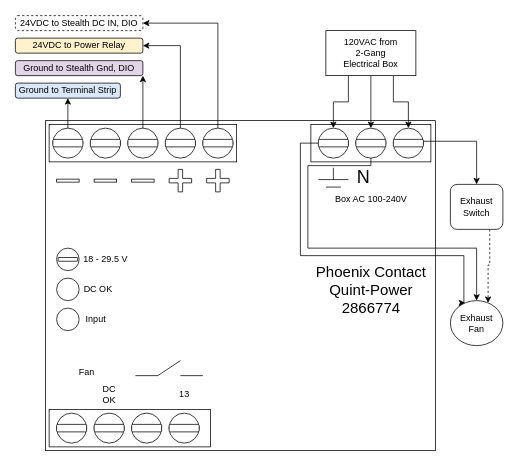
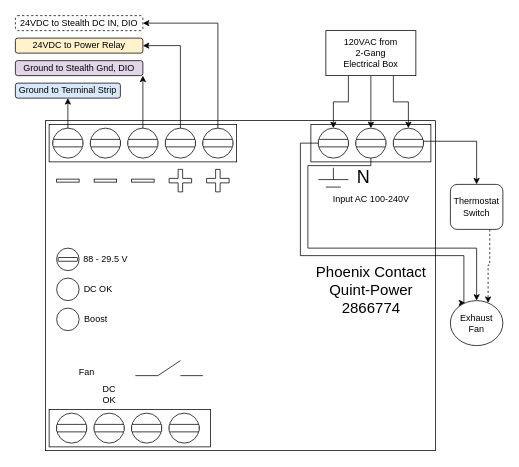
(371, 199) -> (371, 199)
(477, 207) -> (477, 207)
(106, 259) -> (106, 259)
(96, 319) -> (96, 319)
(184, 394) -> none
